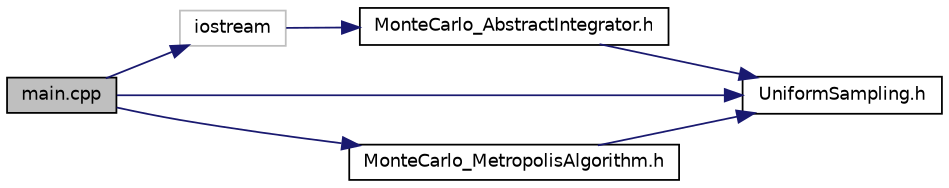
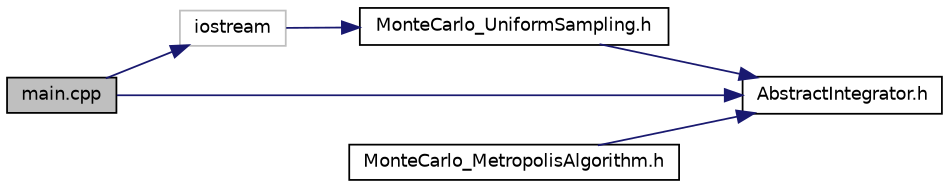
(514, 26) -> (514, 26)
(842, 95) -> (842, 95)
(229, 128) -> none
